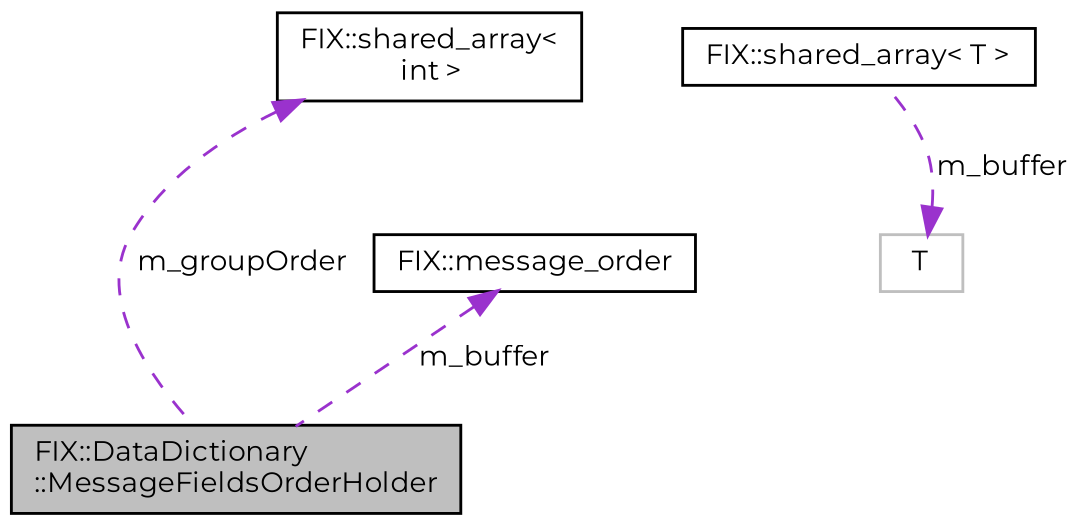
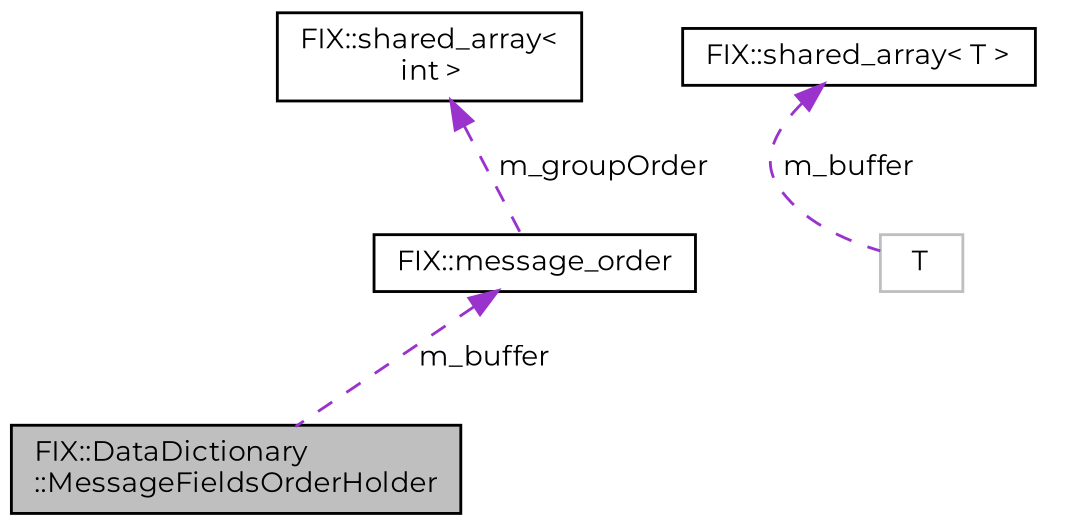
(923, 140) -> (787, 197)
(127, 245) -> (493, 180)
